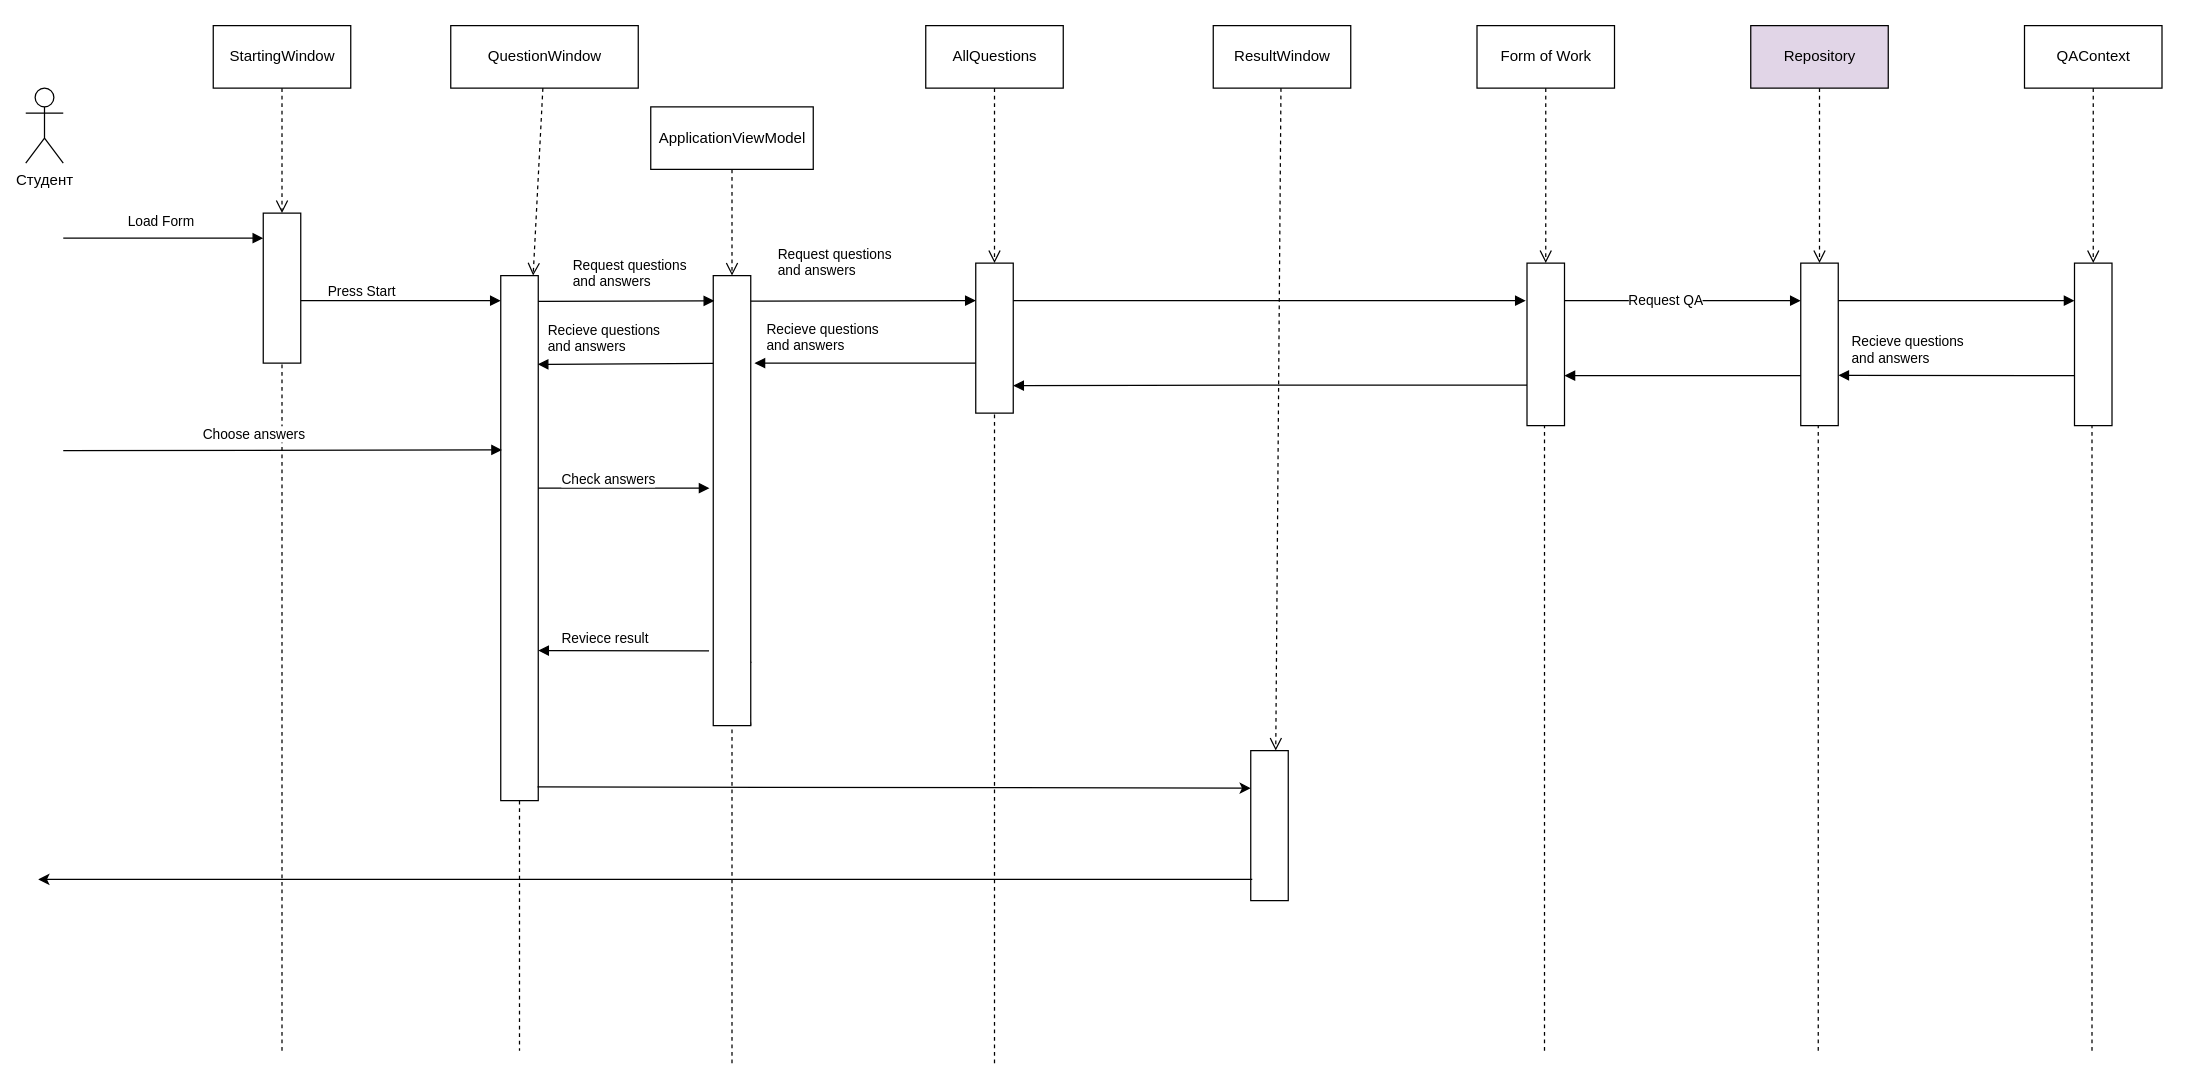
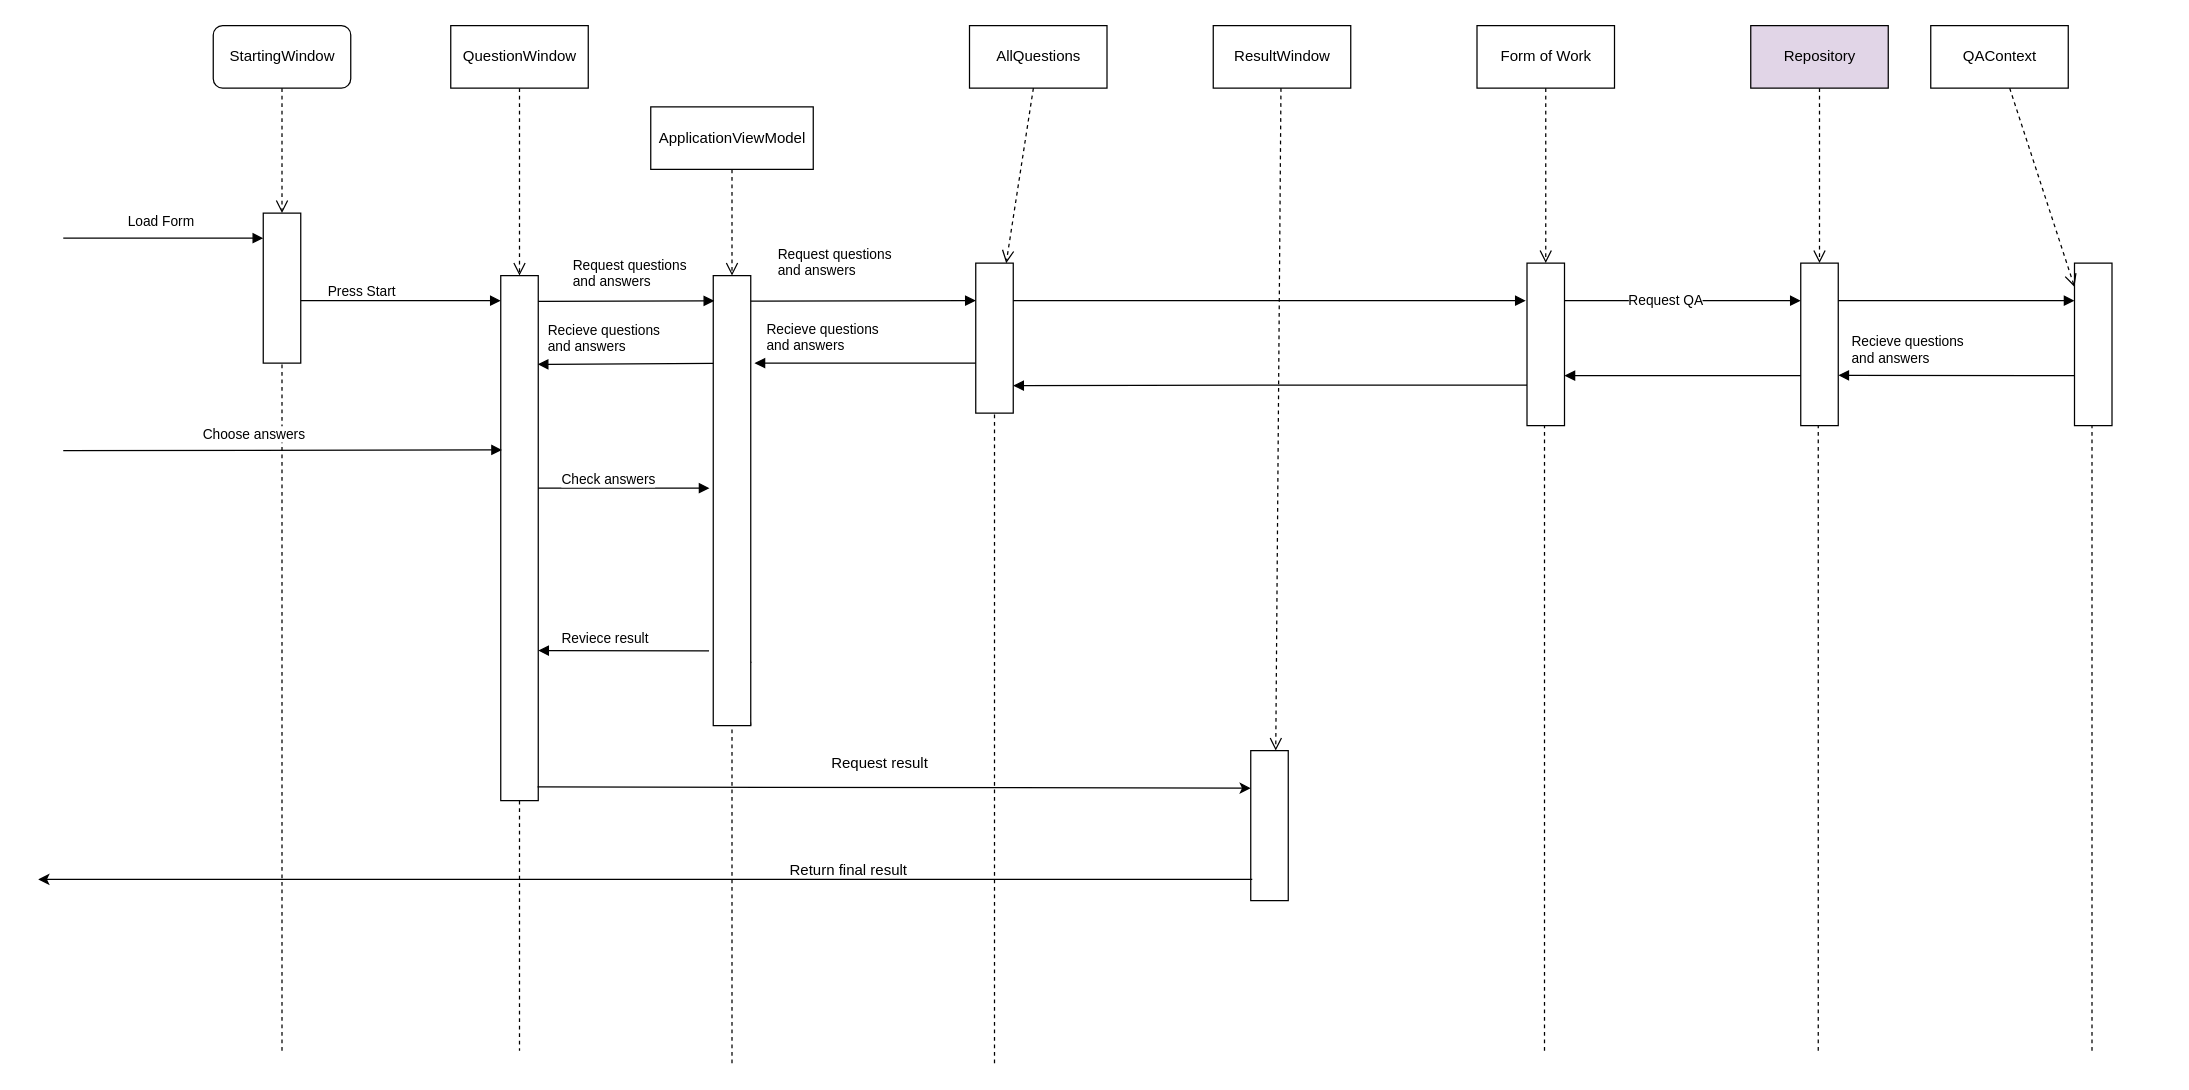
(282, 57) -> (282, 57)
(544, 57) -> (519, 57)
(994, 57) -> (1038, 57)
(2093, 57) -> (1999, 57)
(44, 126) -> none
none -> (879, 763)
none -> (848, 871)
